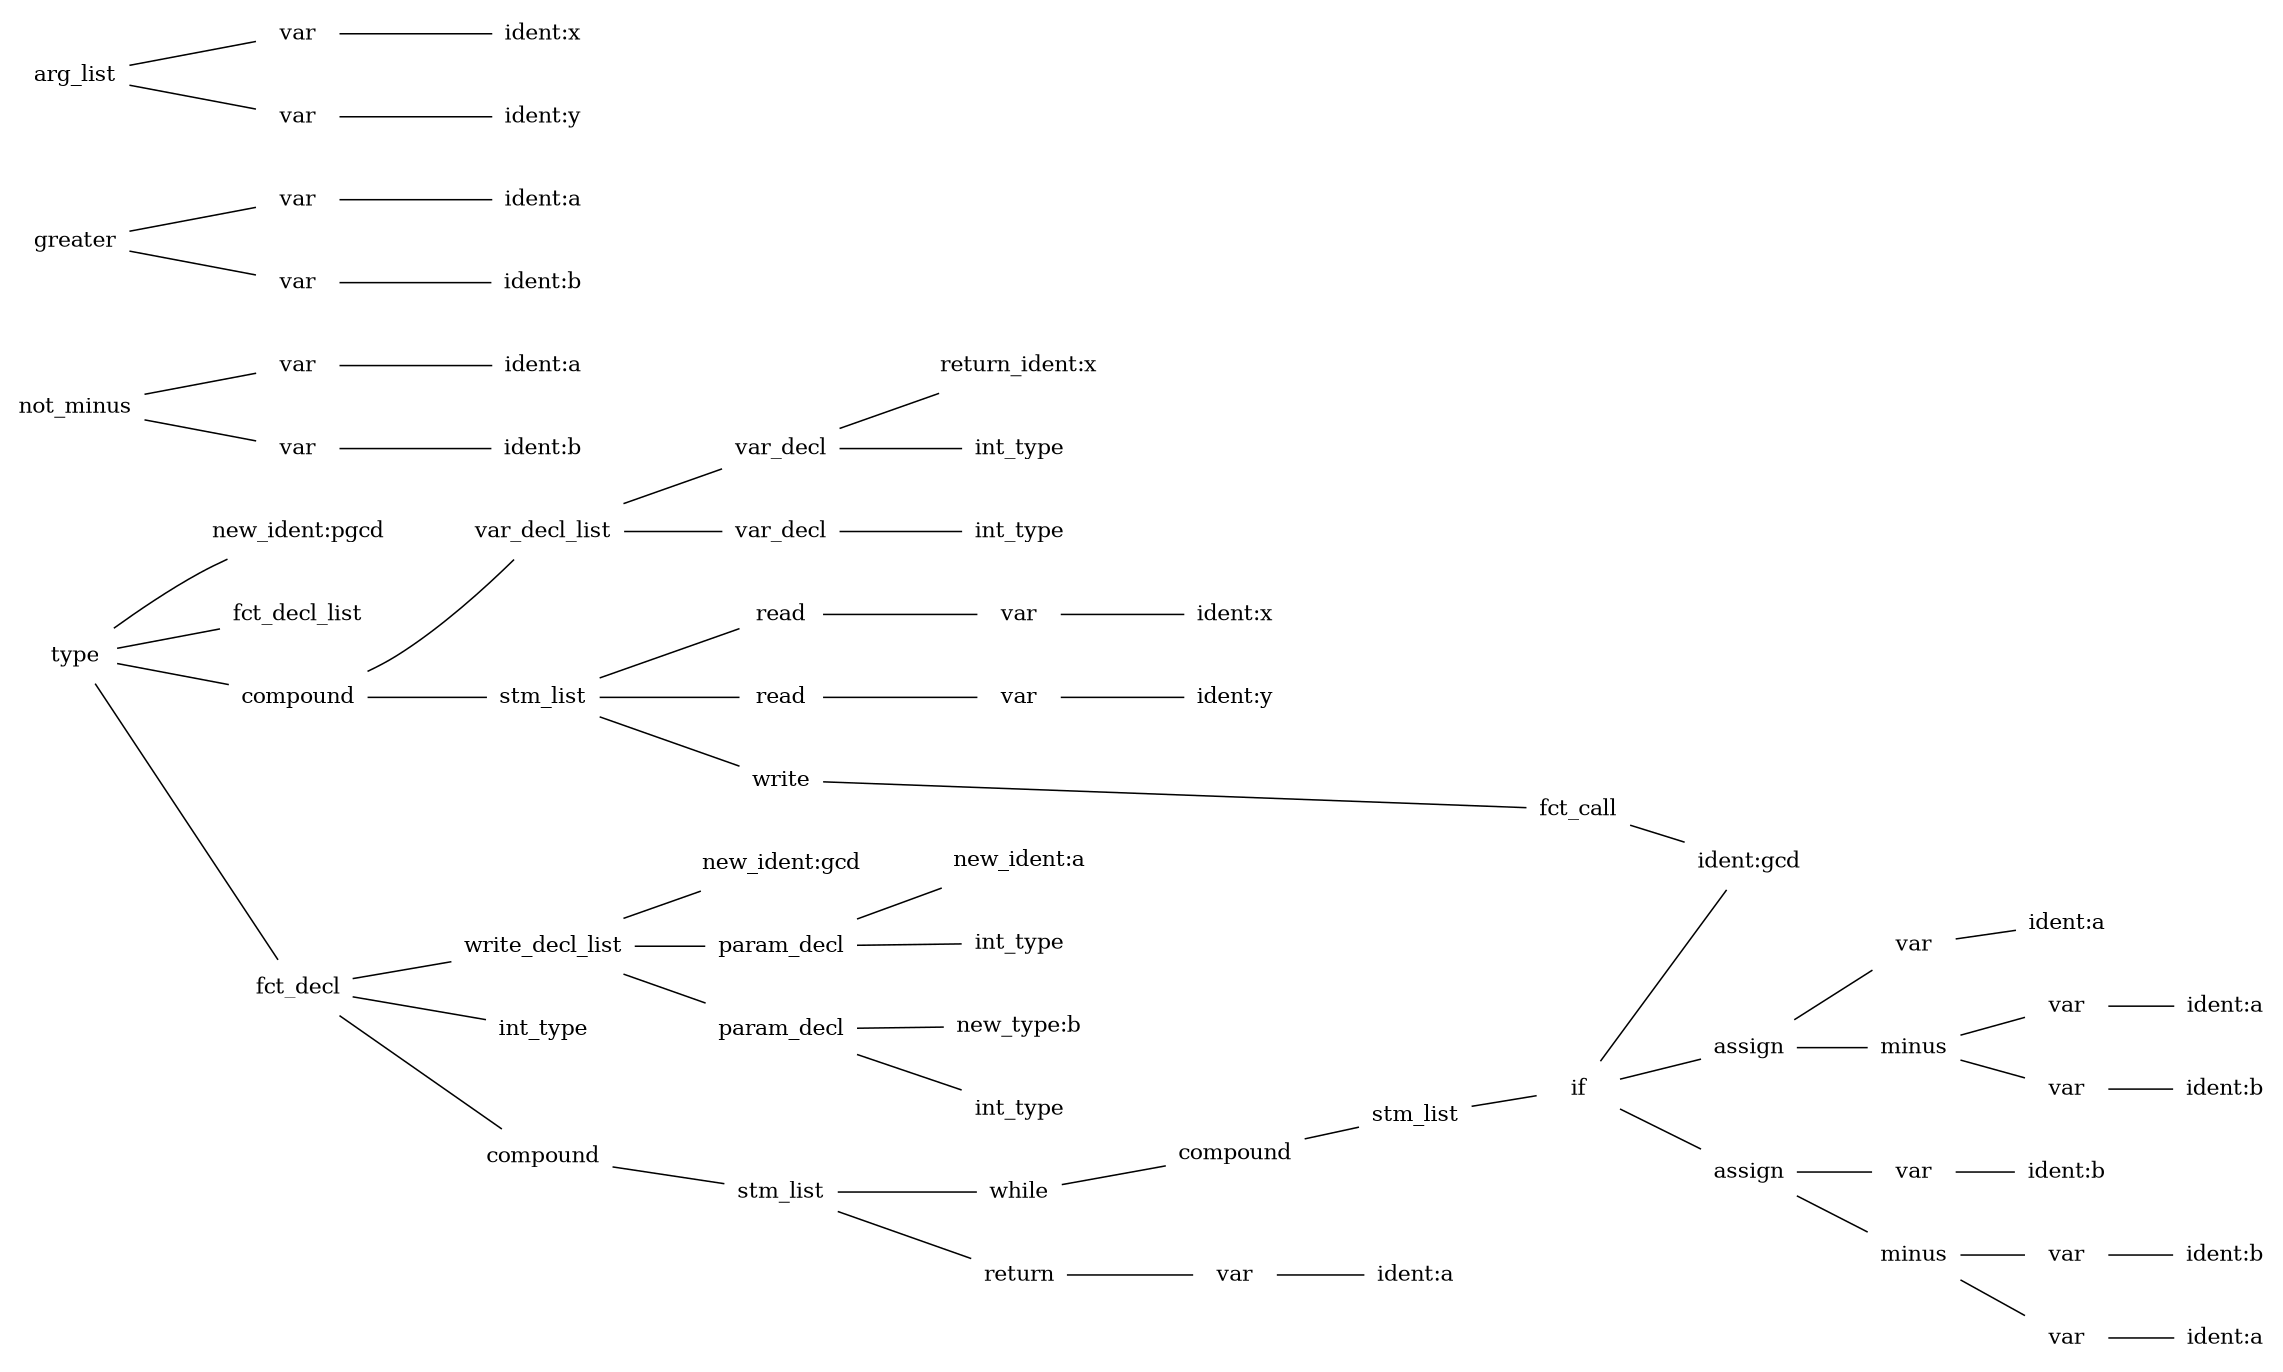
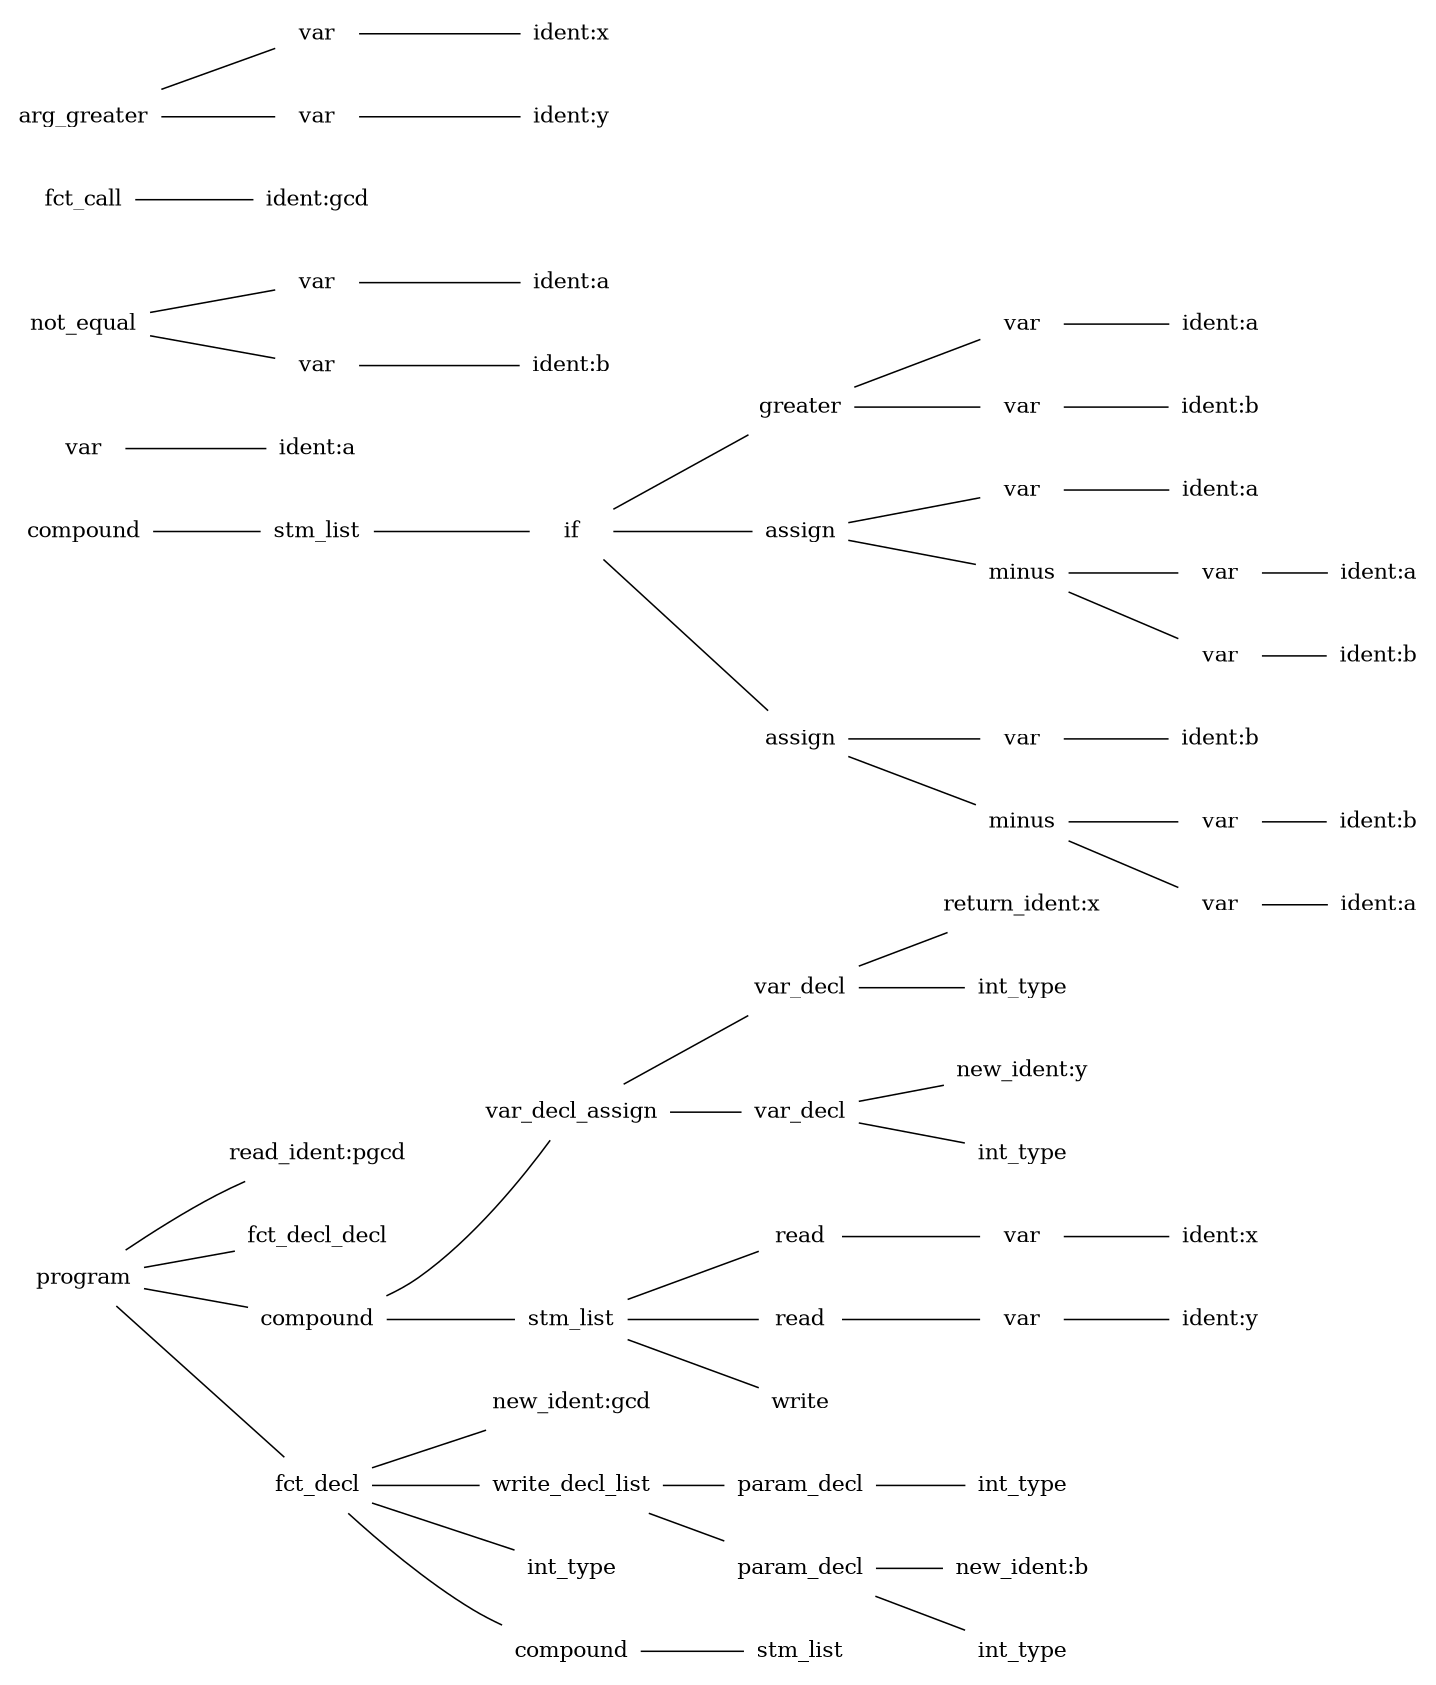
(75, 75) -> (84, 117)
(75, 407) -> (84, 324)
(298, 531) -> (317, 1154)
(543, 531) -> (571, 1112)
(298, 614) -> (317, 1237)
(75, 656) -> (84, 1278)
(1175, 795) -> none
(1019, 860) -> none
(662, 905) -> (429, 1449)
(1664, 976) -> (681, 472)
(1019, 1026) -> (1022, 1568)
none -> (1022, 1071)
(1019, 1192) -> none
(1019, 1275) -> none
